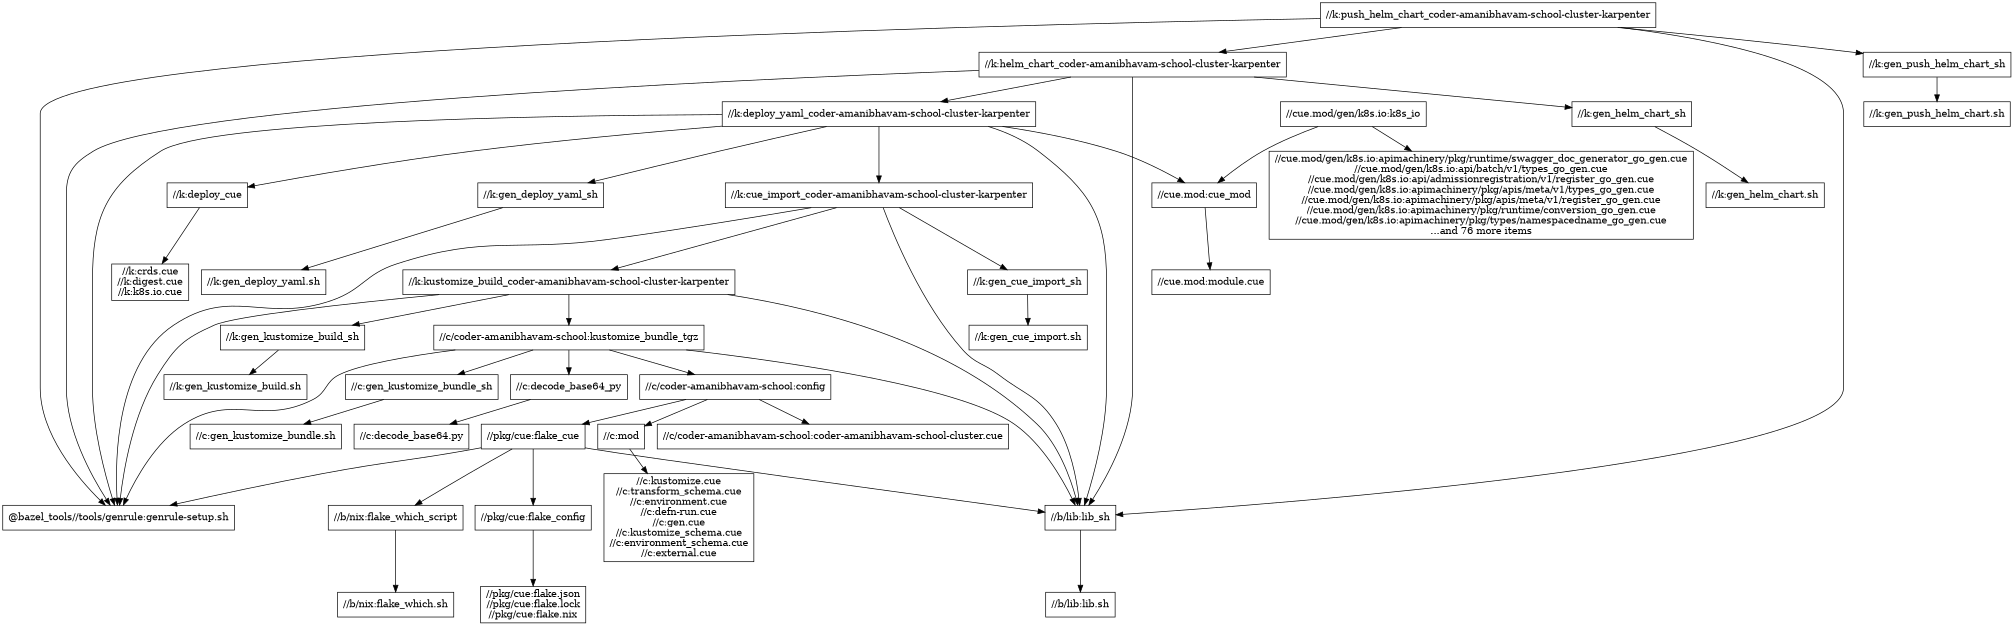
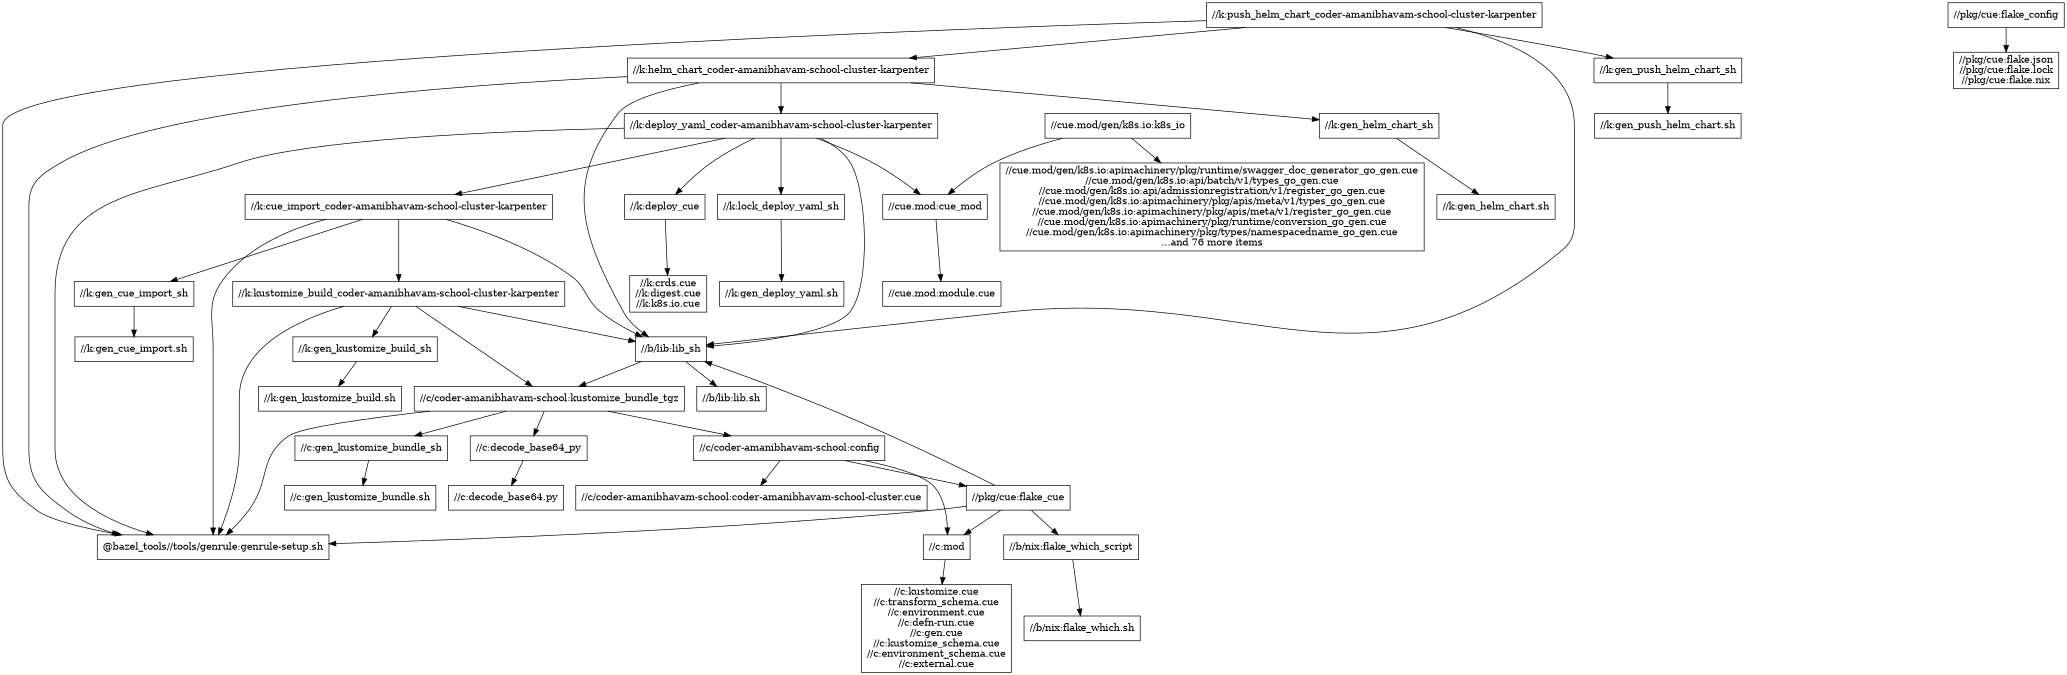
(541, 195) -> (781, 207)
(900, 384) -> (613, 373)
(533, 474) -> (985, 520)
